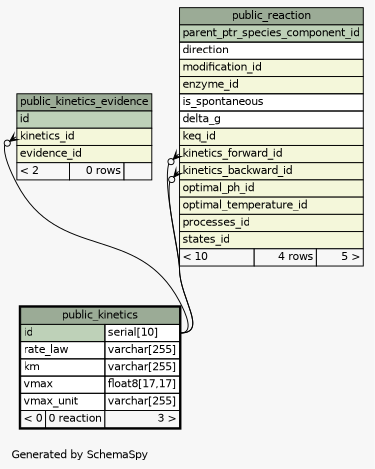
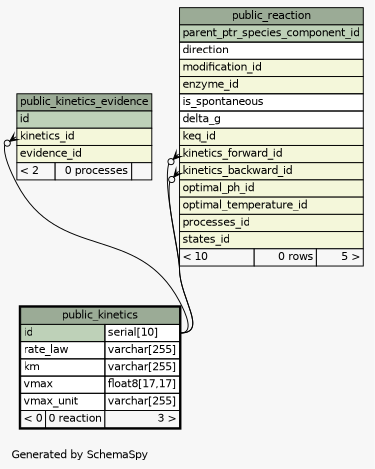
(103, 171) -> (97, 171)
(296, 257) -> (296, 257)
